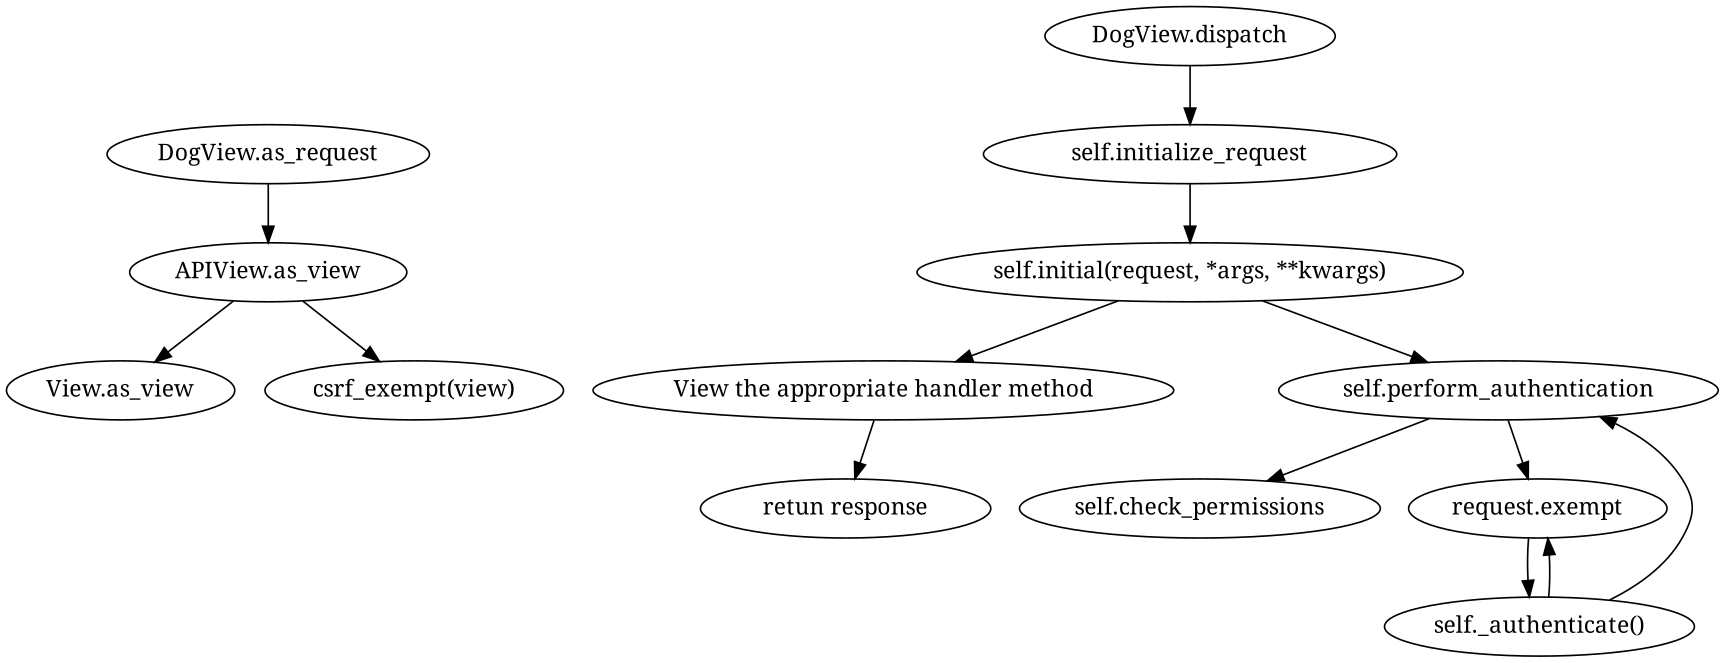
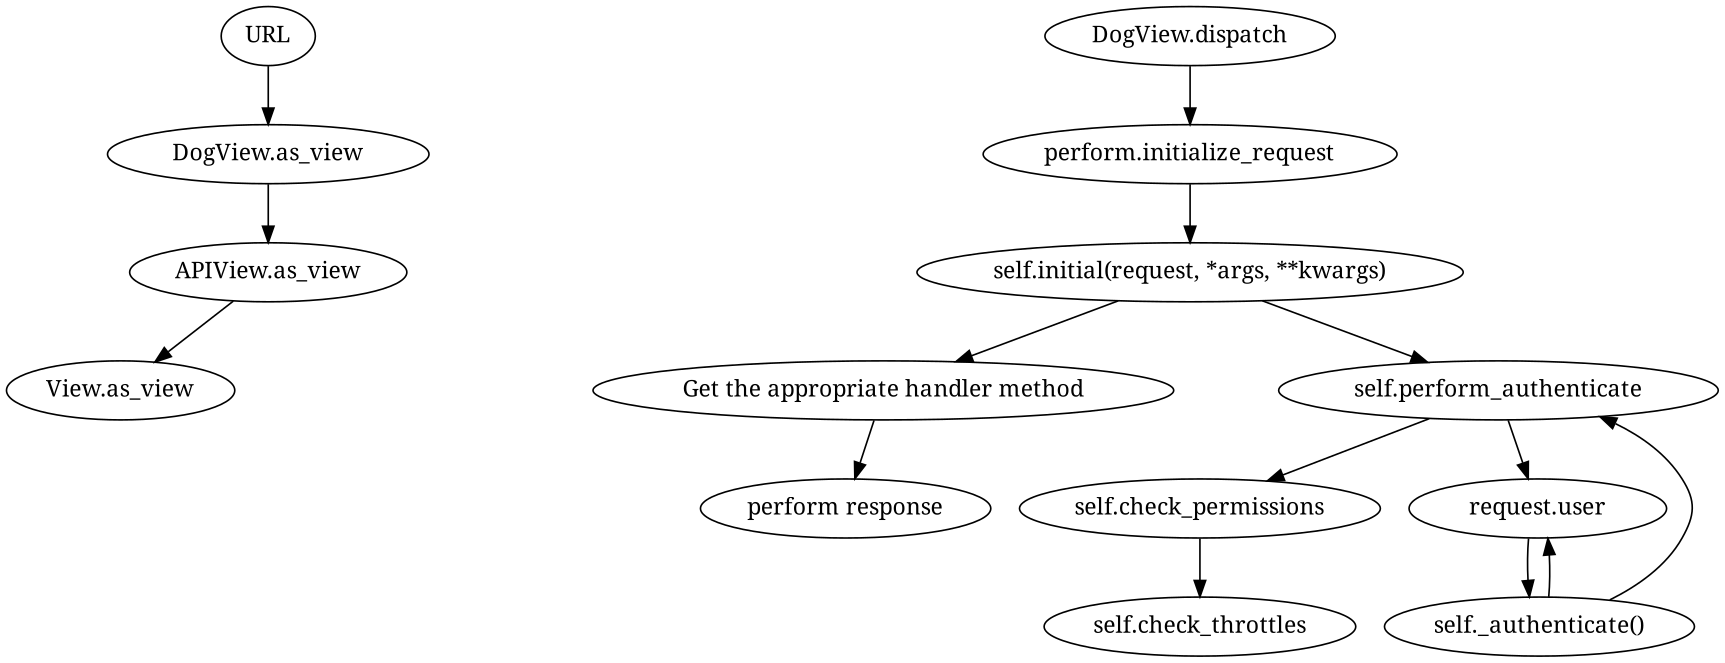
none -> (268, 36)
(268, 154) -> (268, 154)
(1190, 154) -> (1190, 154)
(414, 390) -> none
(883, 390) -> (883, 390)
(1498, 390) -> (1498, 390)
(846, 508) -> (846, 508)
(1538, 508) -> (1538, 508)
none -> (1200, 627)
